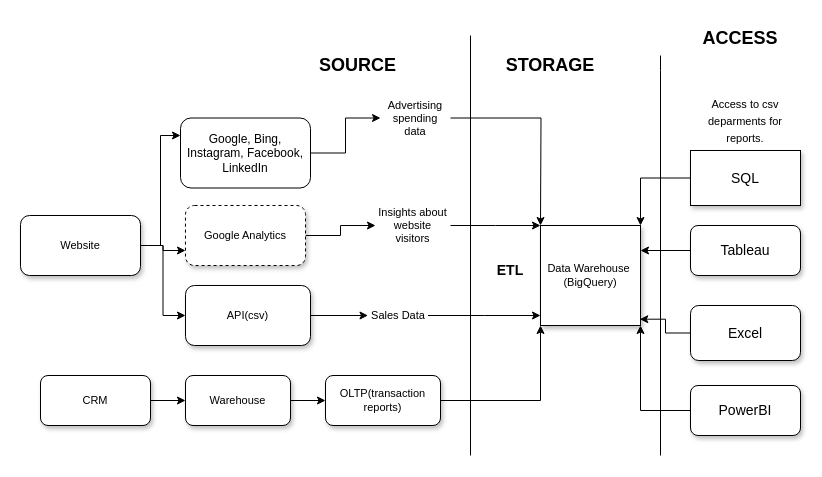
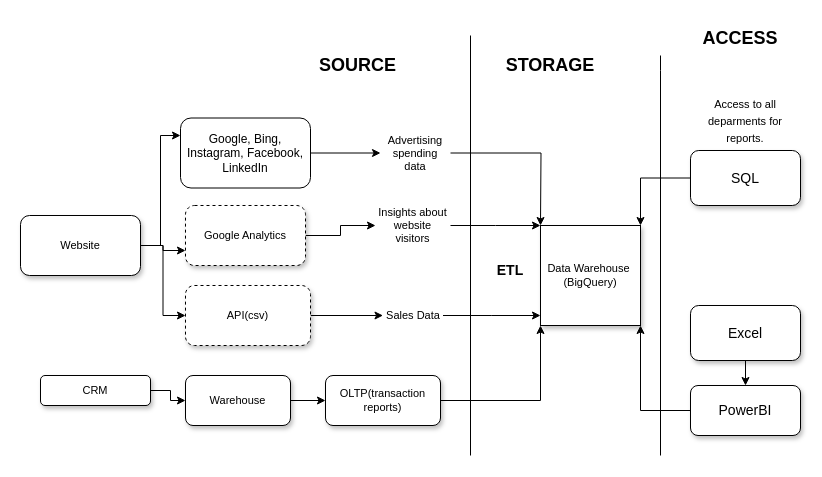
(416, 118) -> (416, 153)
(746, 121) -> (746, 121)
(746, 178) -> (746, 178)
(669, 251) -> none
(746, 251) -> none
(248, 316) -> (248, 316)
(398, 316) -> (413, 316)
(666, 329) -> (746, 377)
(96, 401) -> (96, 391)
